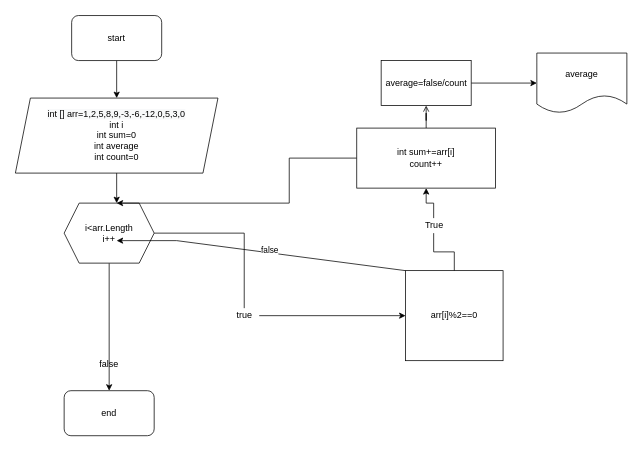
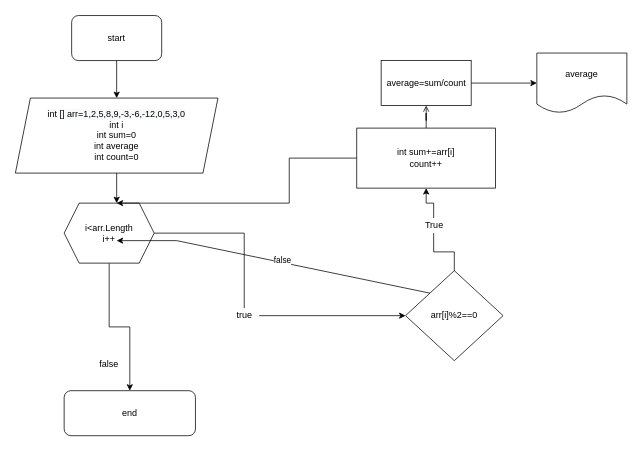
(426, 83) -> (426, 83)
(454, 315) -> (454, 315)
(109, 413) -> (130, 413)
